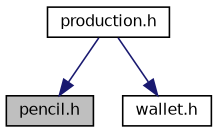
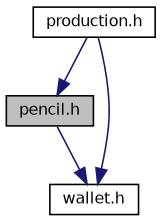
none -> (68, 148)
